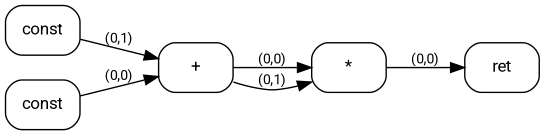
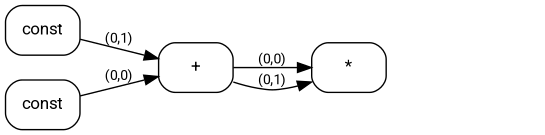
(502, 68) -> none
